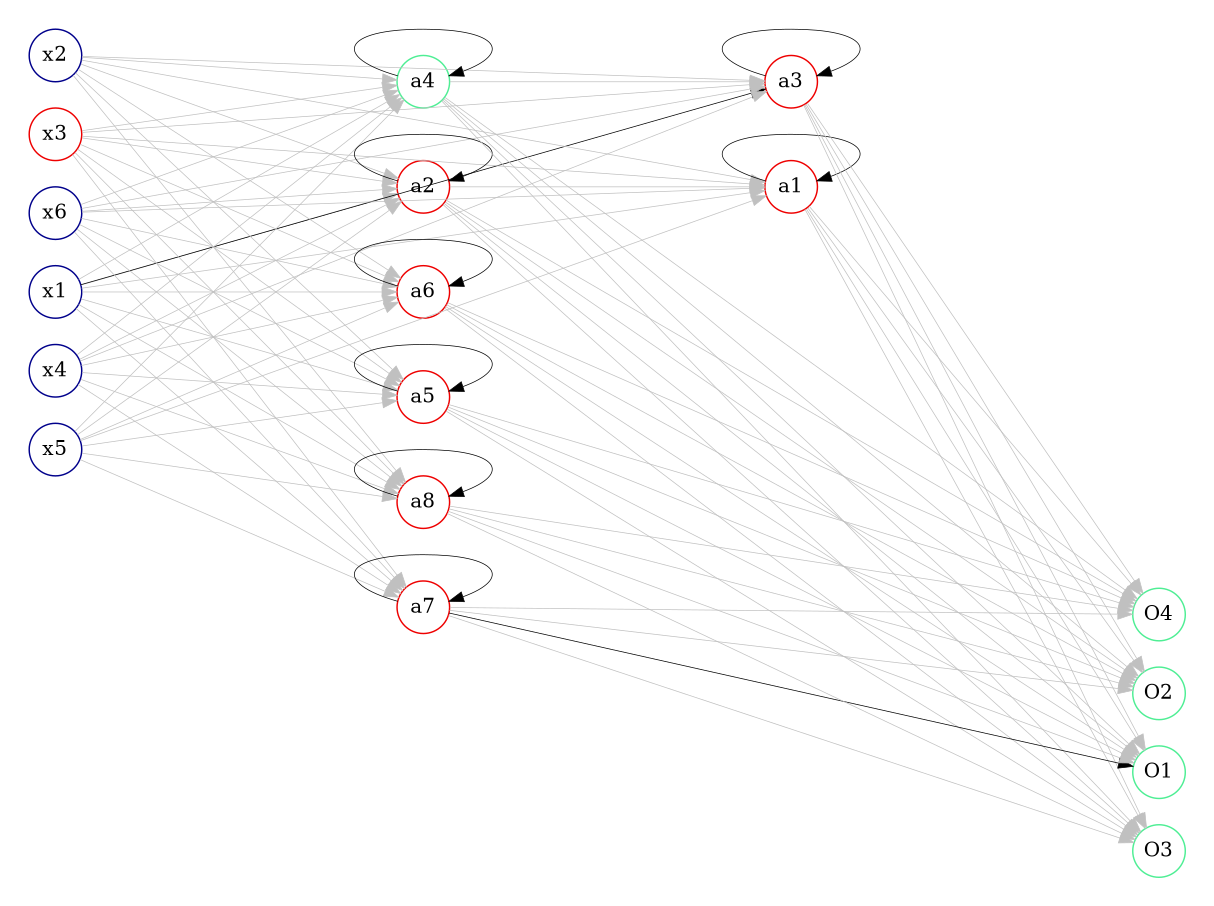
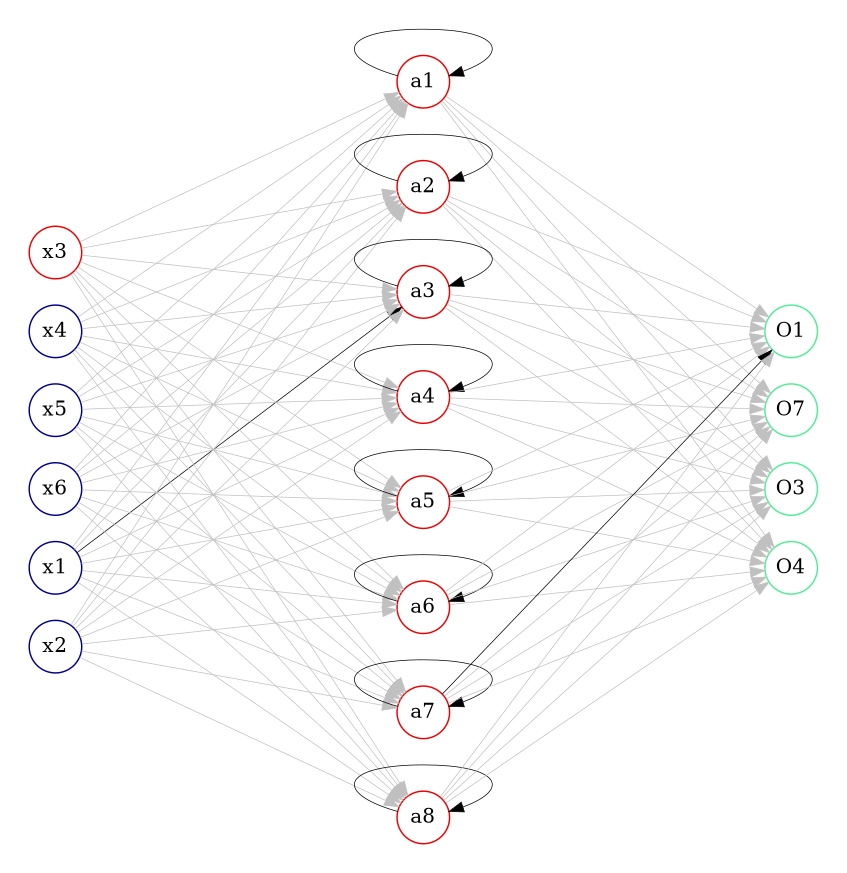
(423, 82) -> (423, 397)
(540, 82) -> (232, 353)
(600, 187) -> (234, 211)
none -> (239, 679)
(1159, 693) -> (791, 410)
